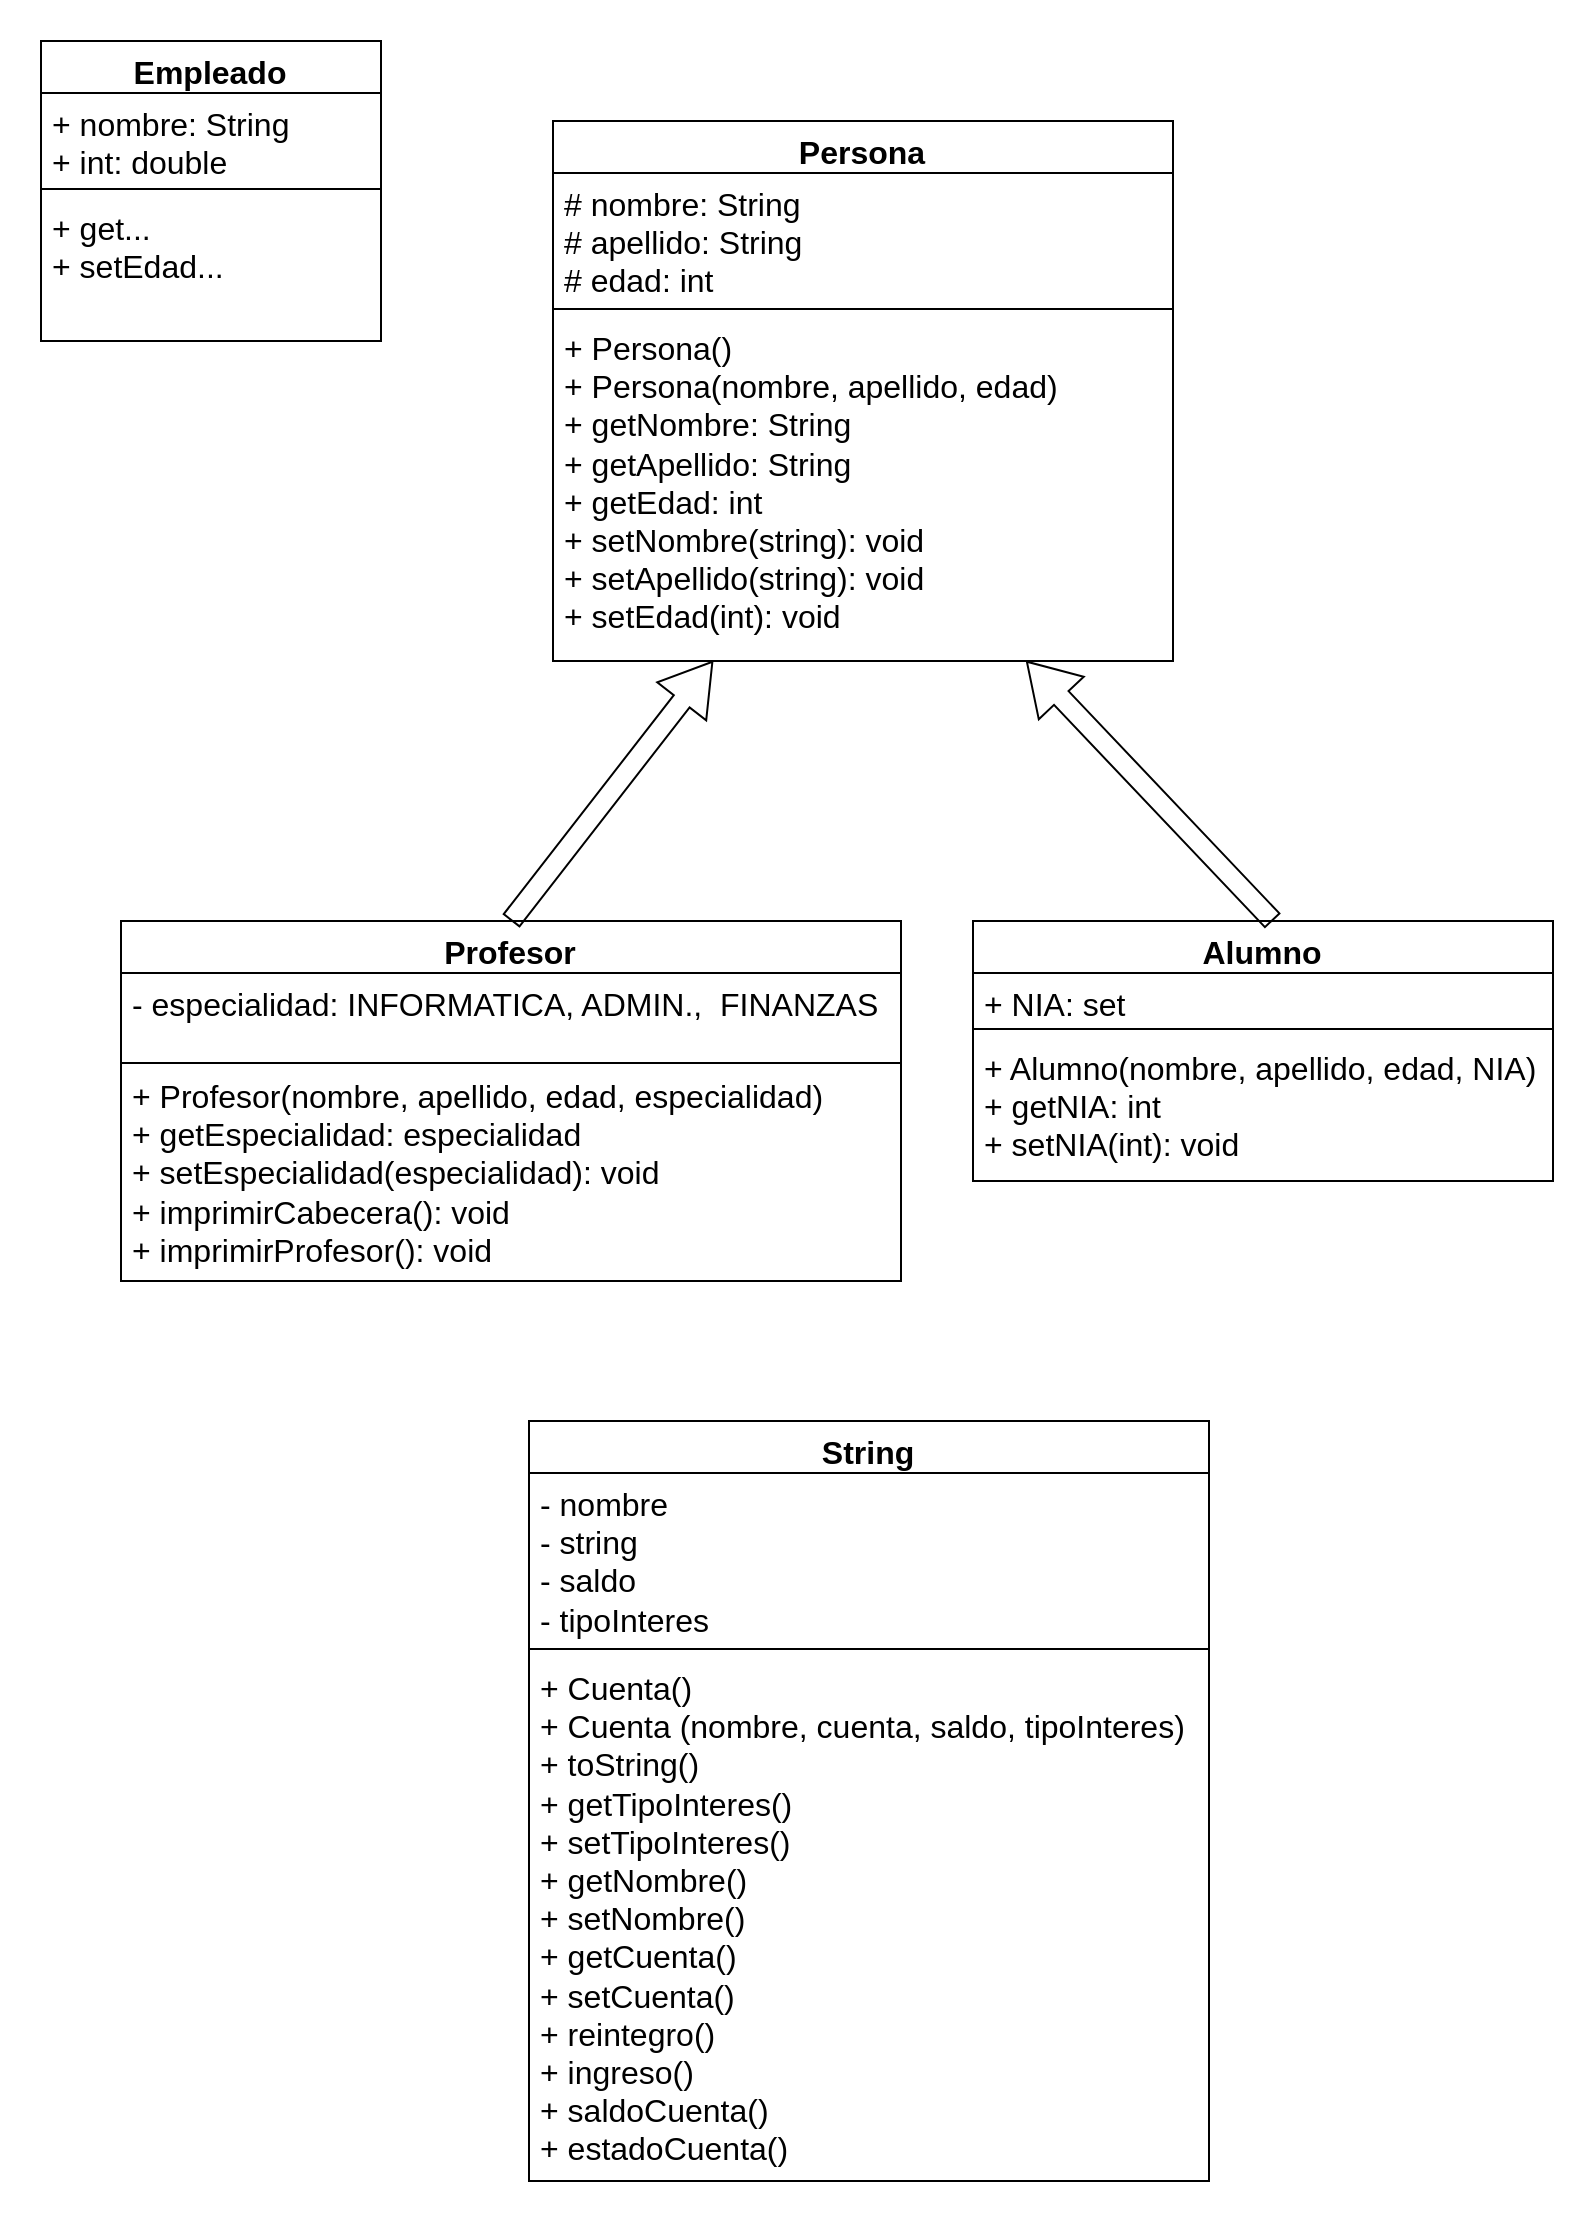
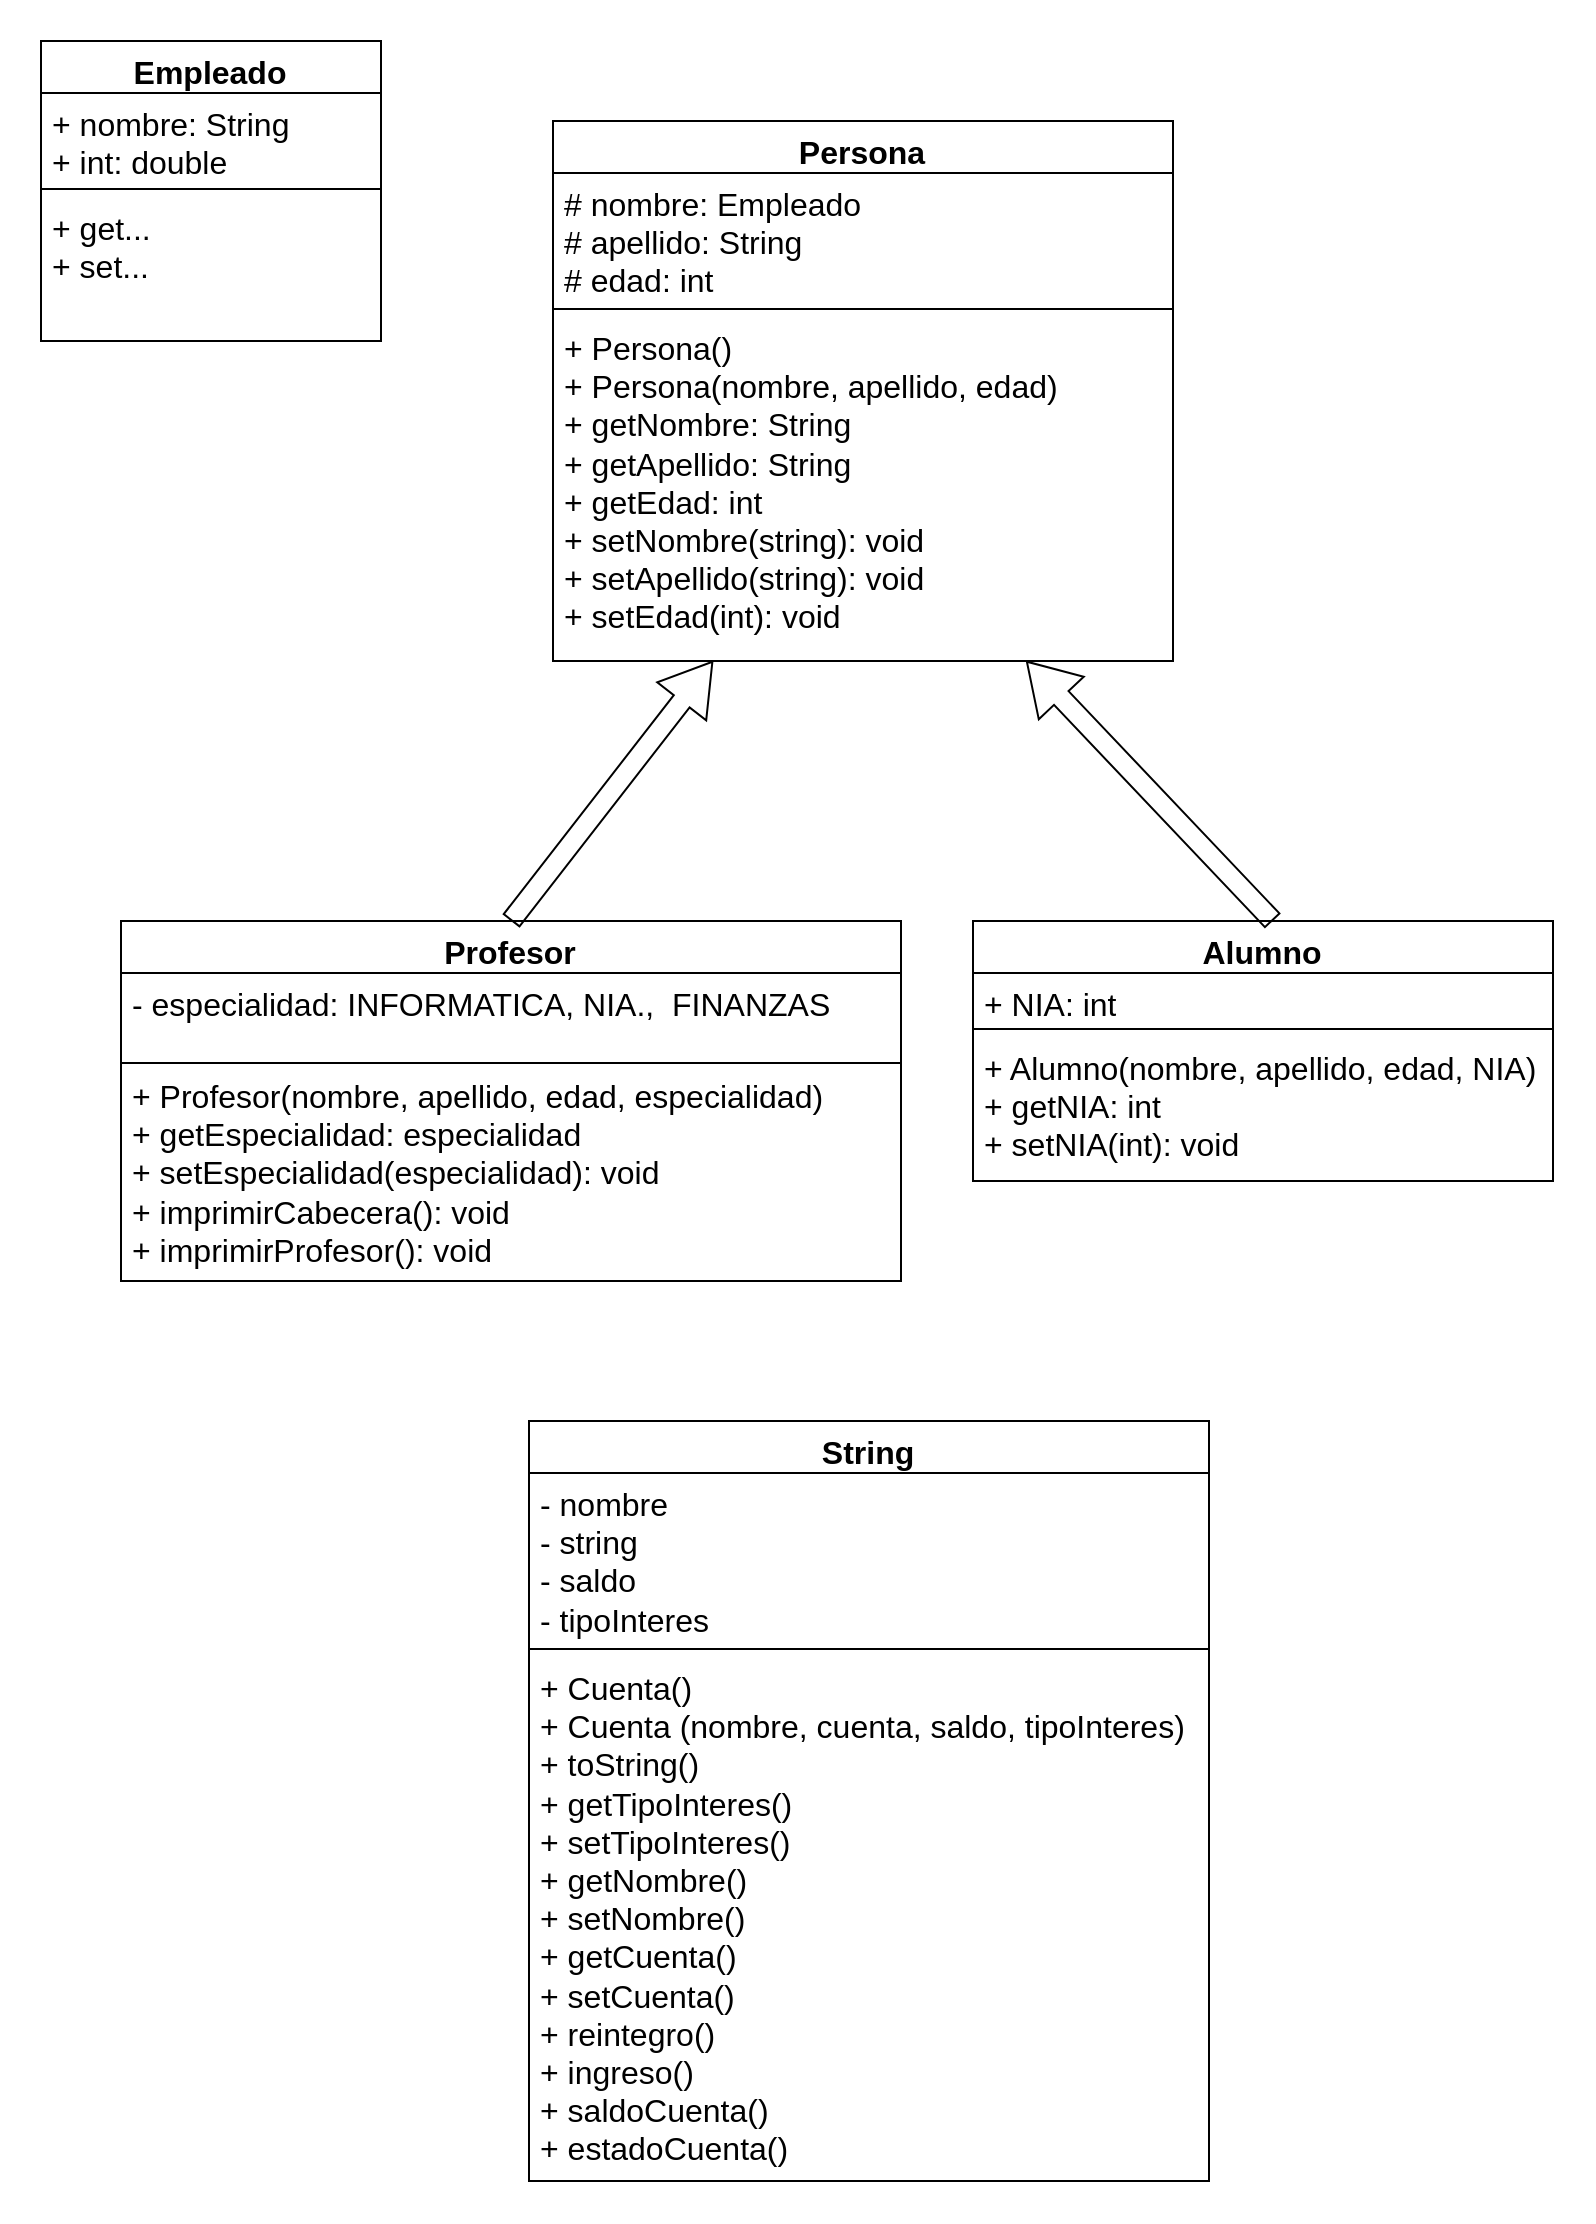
(697, 245) -> (710, 245)
(144, 249) -> (108, 249)
(499, 1006) -> (481, 1006)
(1062, 1006) -> (1058, 1006)
